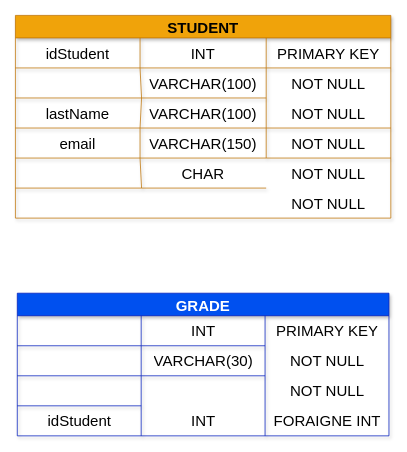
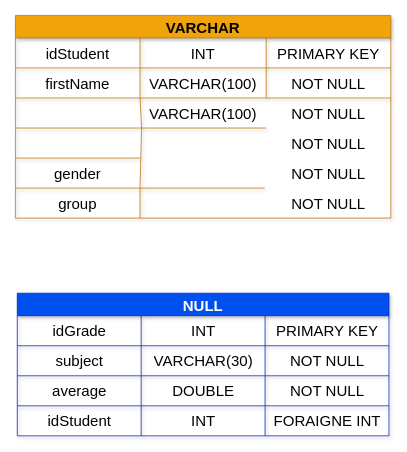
(203, 28) -> (203, 28)
none -> (78, 83)
(78, 113) -> none
(78, 143) -> none
(203, 143) -> none
none -> (78, 173)
(203, 173) -> none
none -> (78, 203)
(203, 306) -> (203, 306)
none -> (79, 330)
none -> (79, 360)
none -> (79, 390)
none -> (203, 390)
